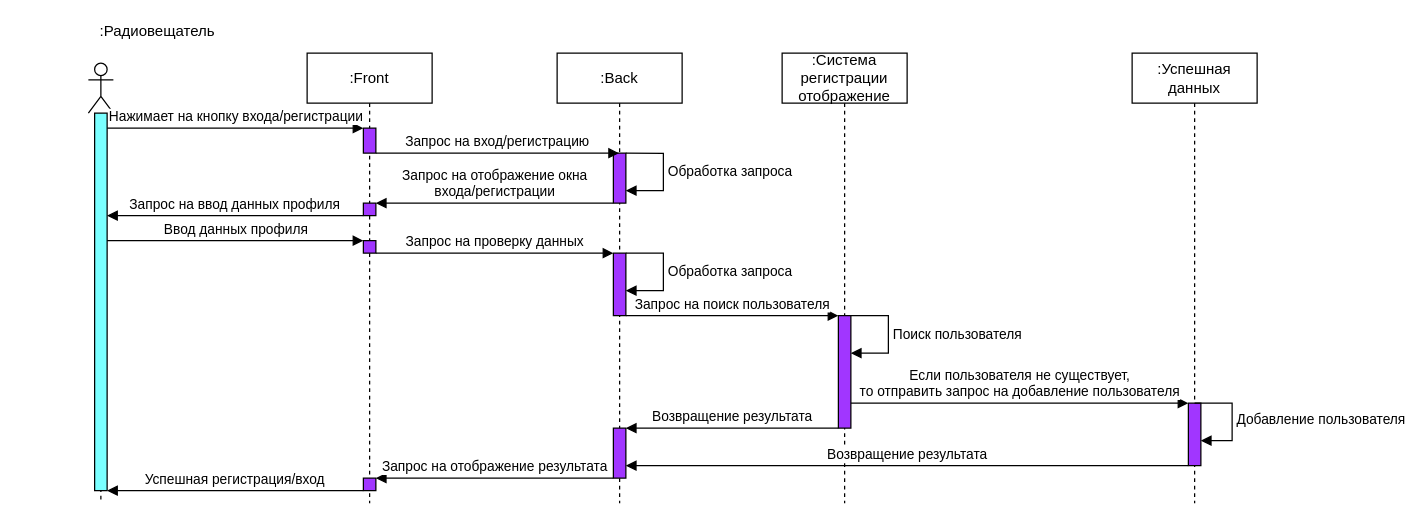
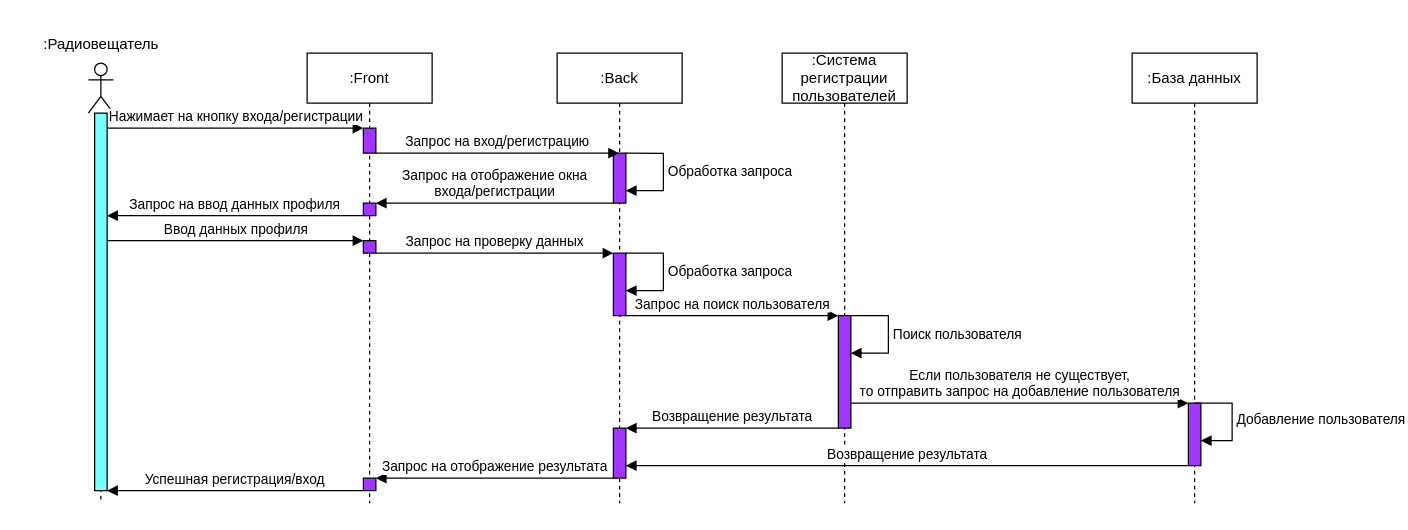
(157, 32) -> (101, 44)
(844, 78) -> (844, 78)
(1194, 78) -> (1194, 78)
